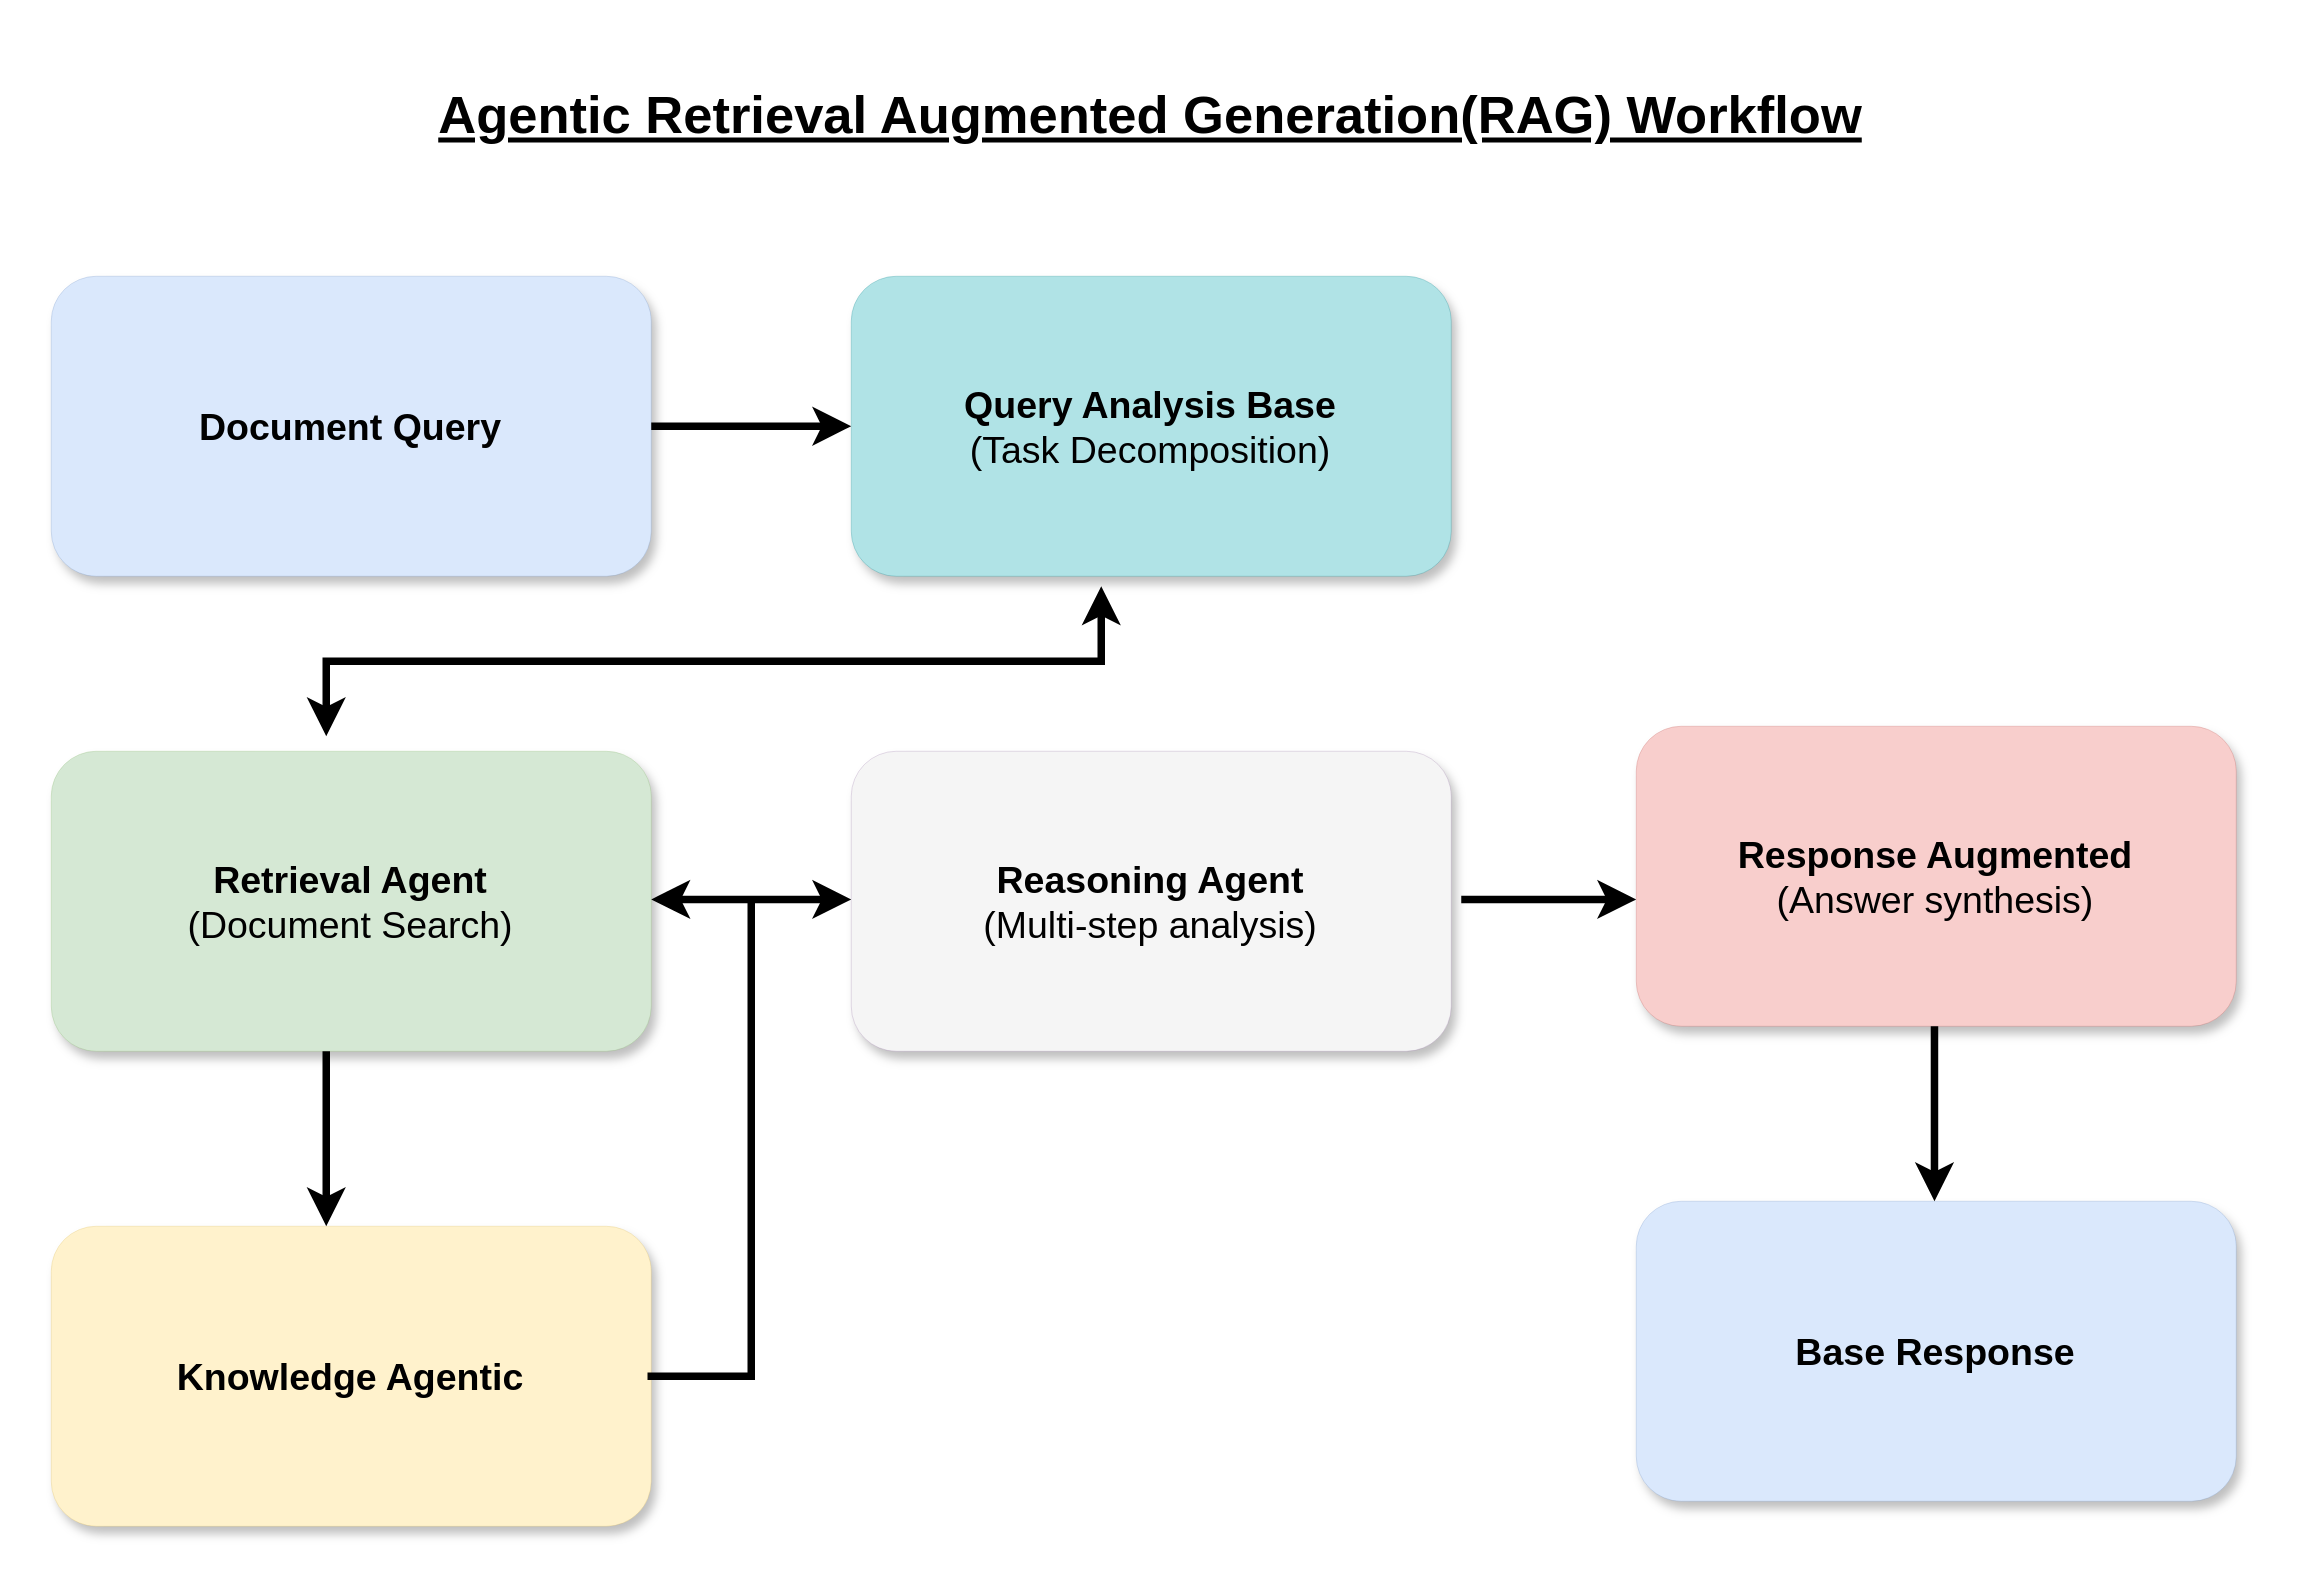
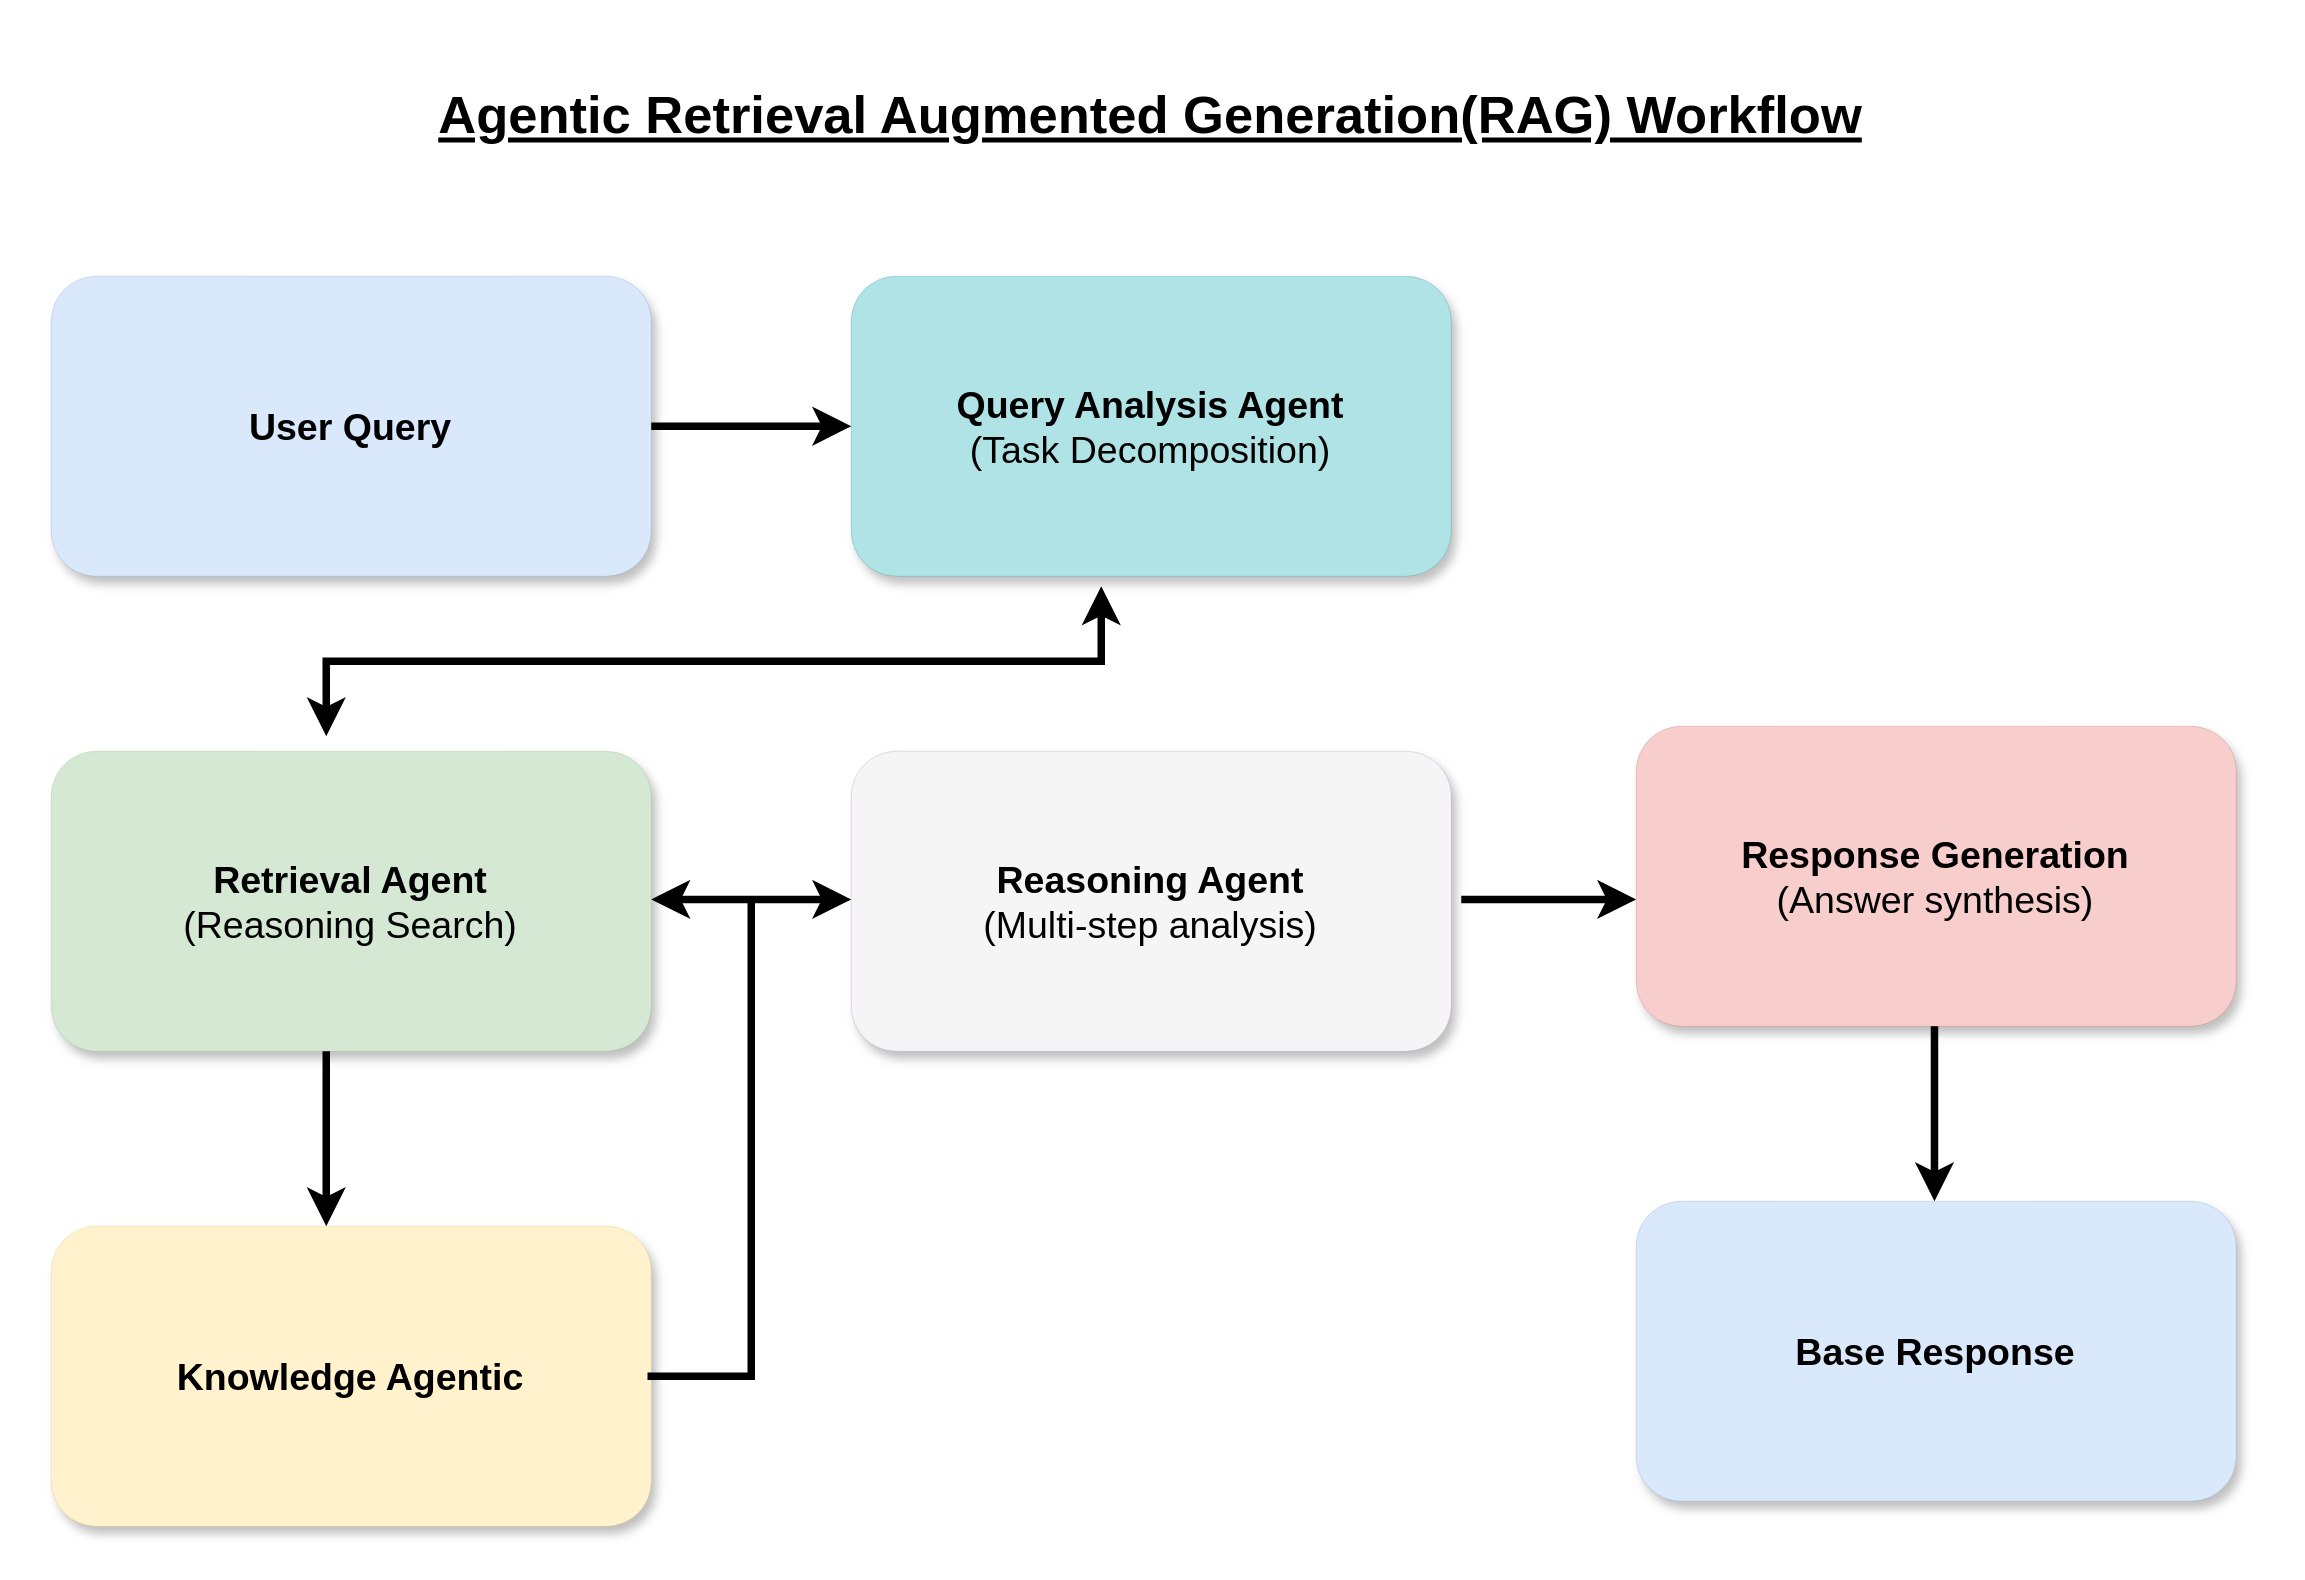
(351, 426) -> (351, 426)
(1151, 426) -> (1151, 426)
(1936, 876) -> (1936, 876)
(351, 901) -> (351, 901)
